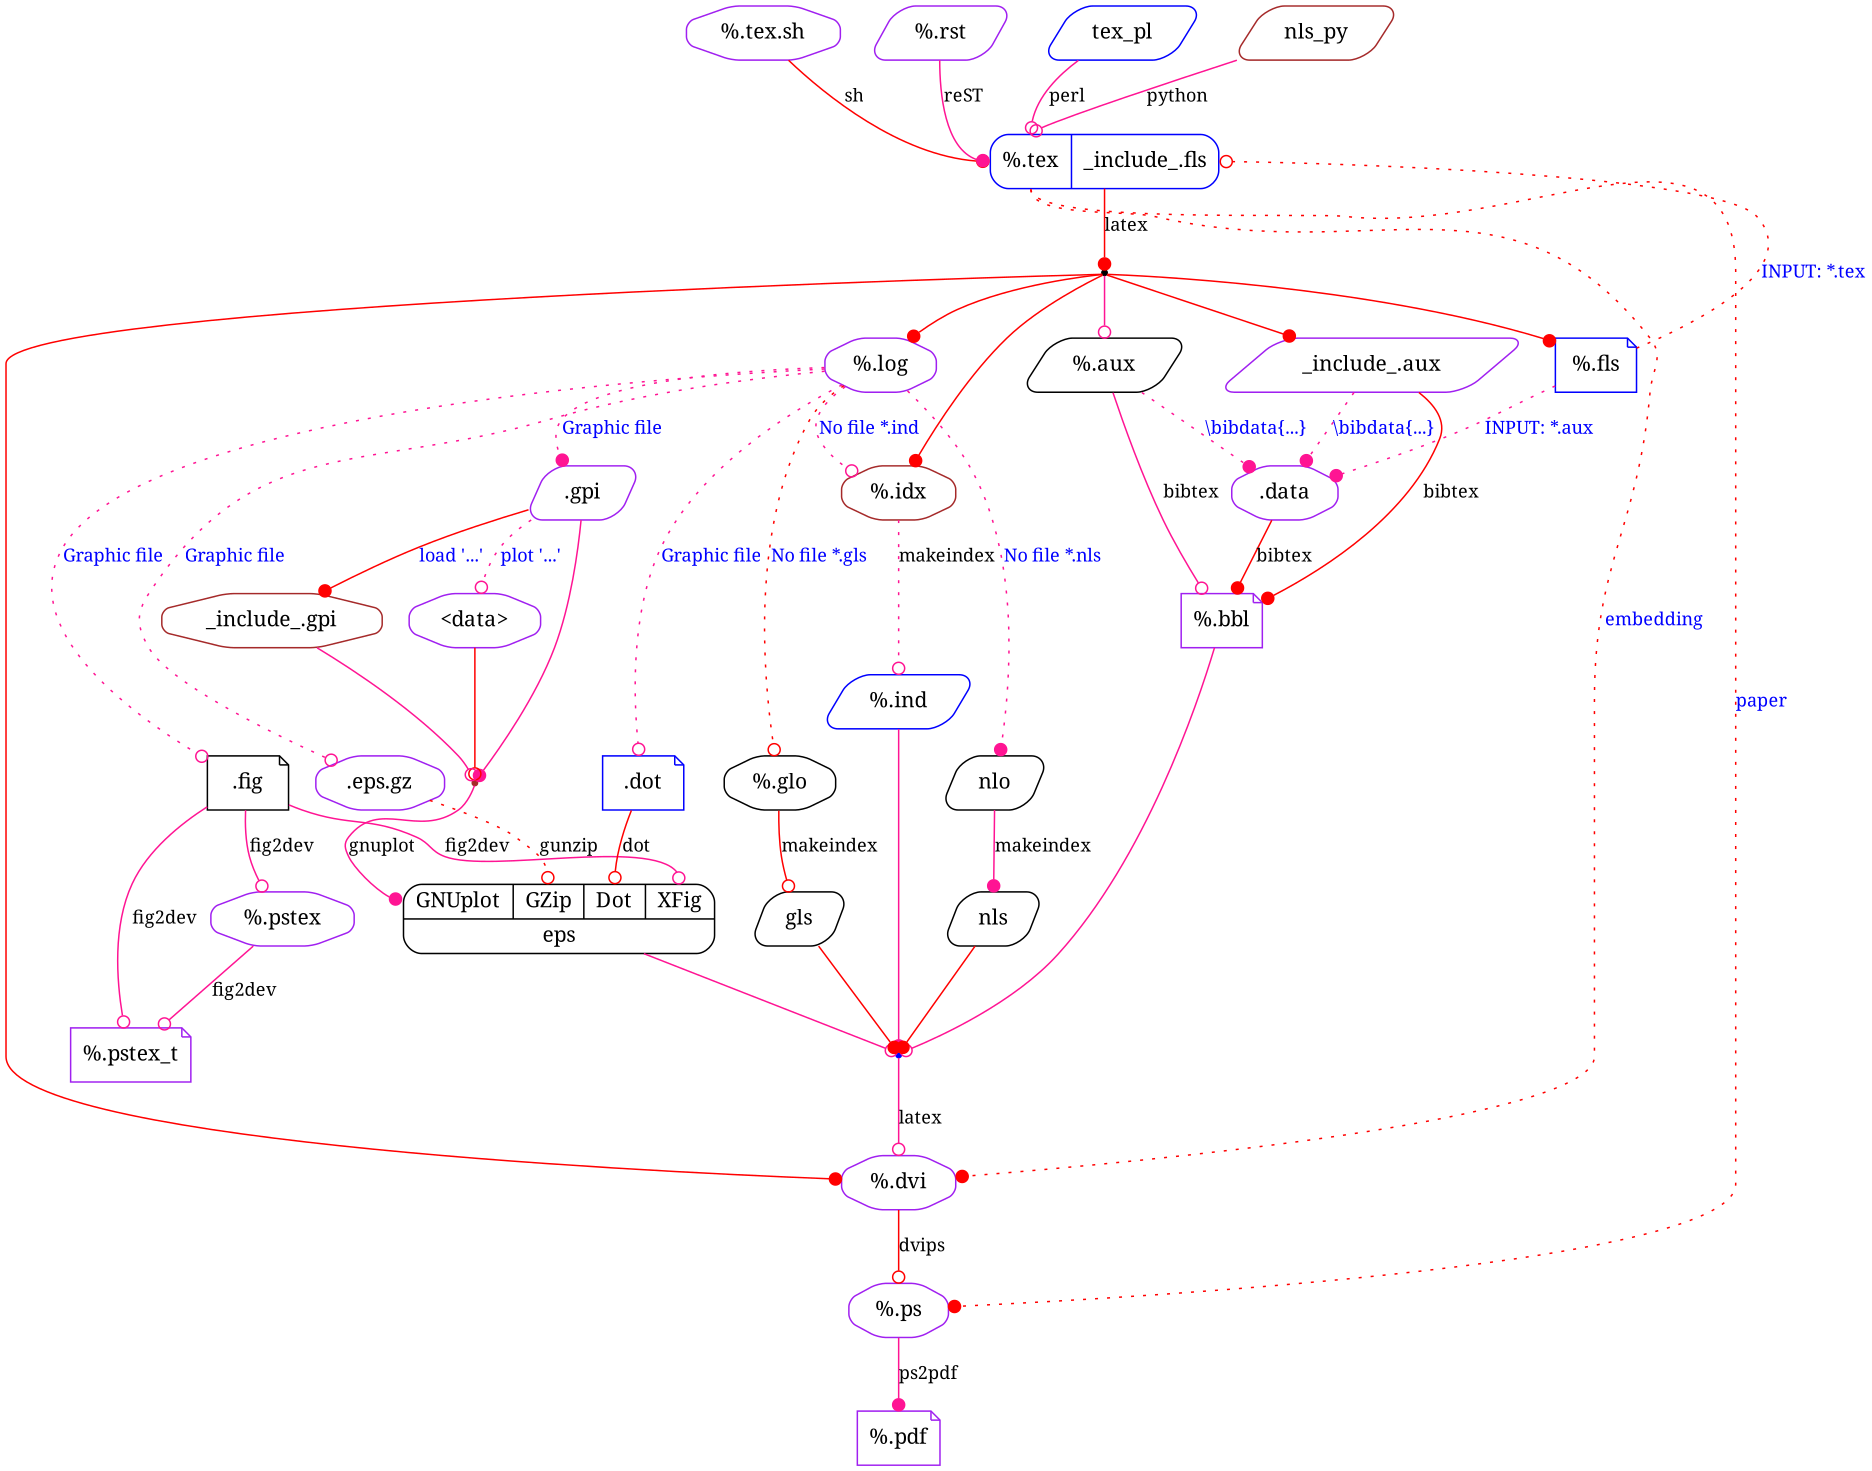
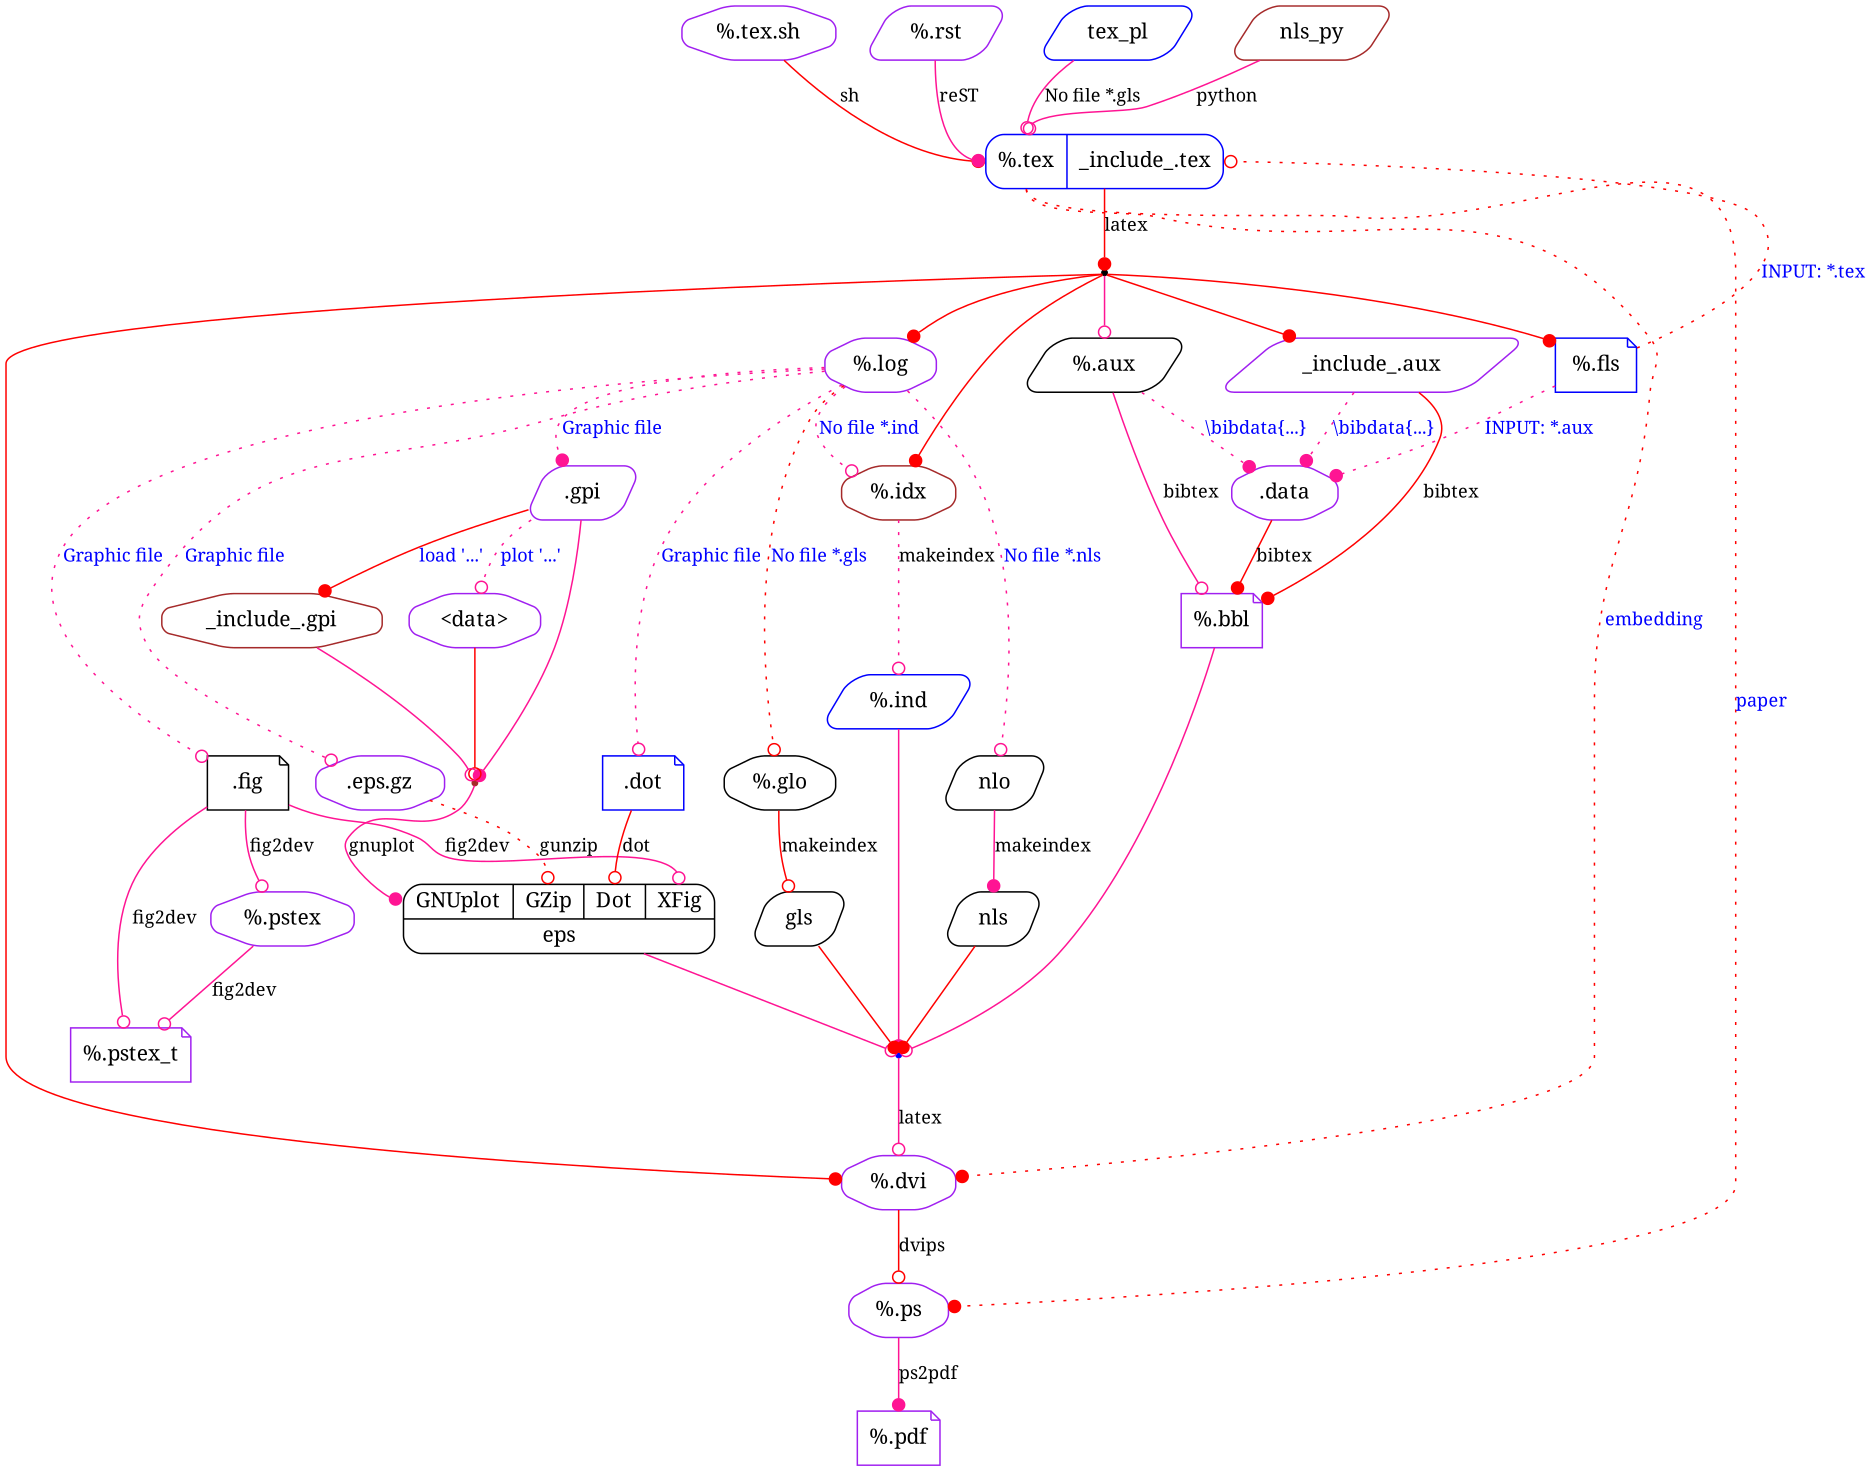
(1068, 97) -> (1093, 97)
(1145, 161) -> (1145, 161)
(1000, 554) -> (1000, 554)
